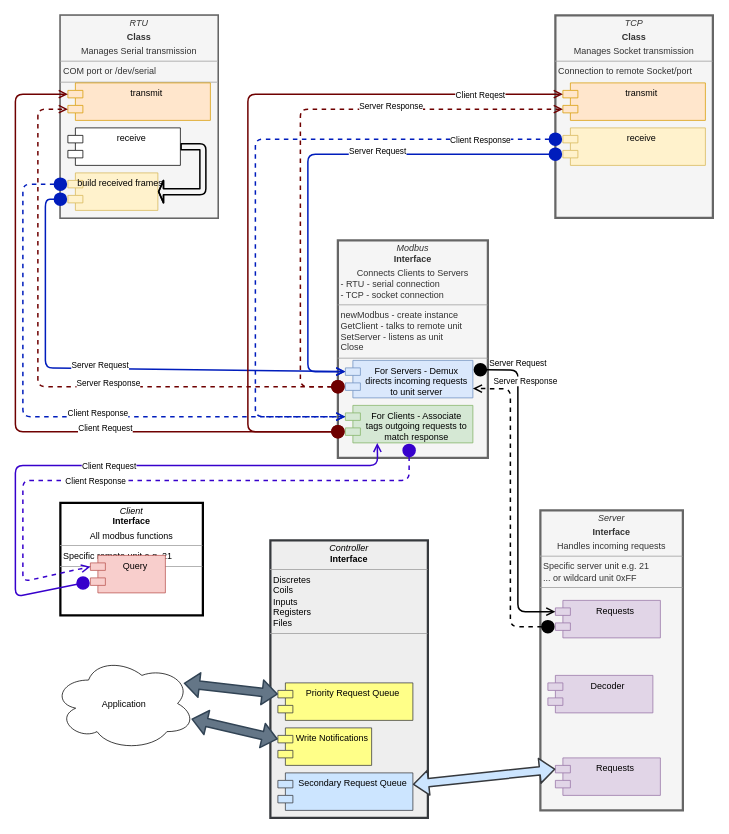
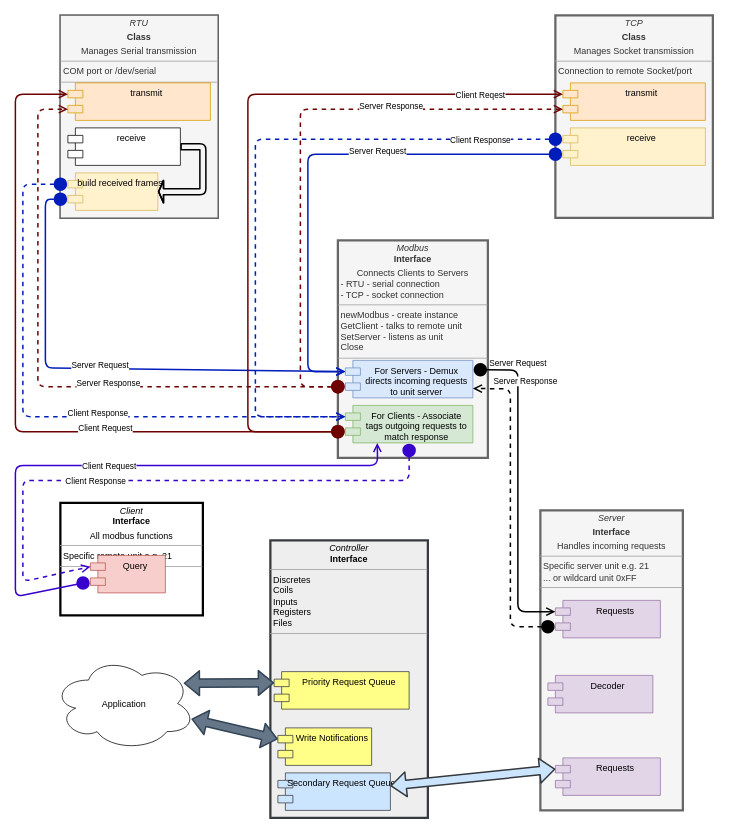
(345, 702) -> (342, 690)
(345, 792) -> (334, 792)
